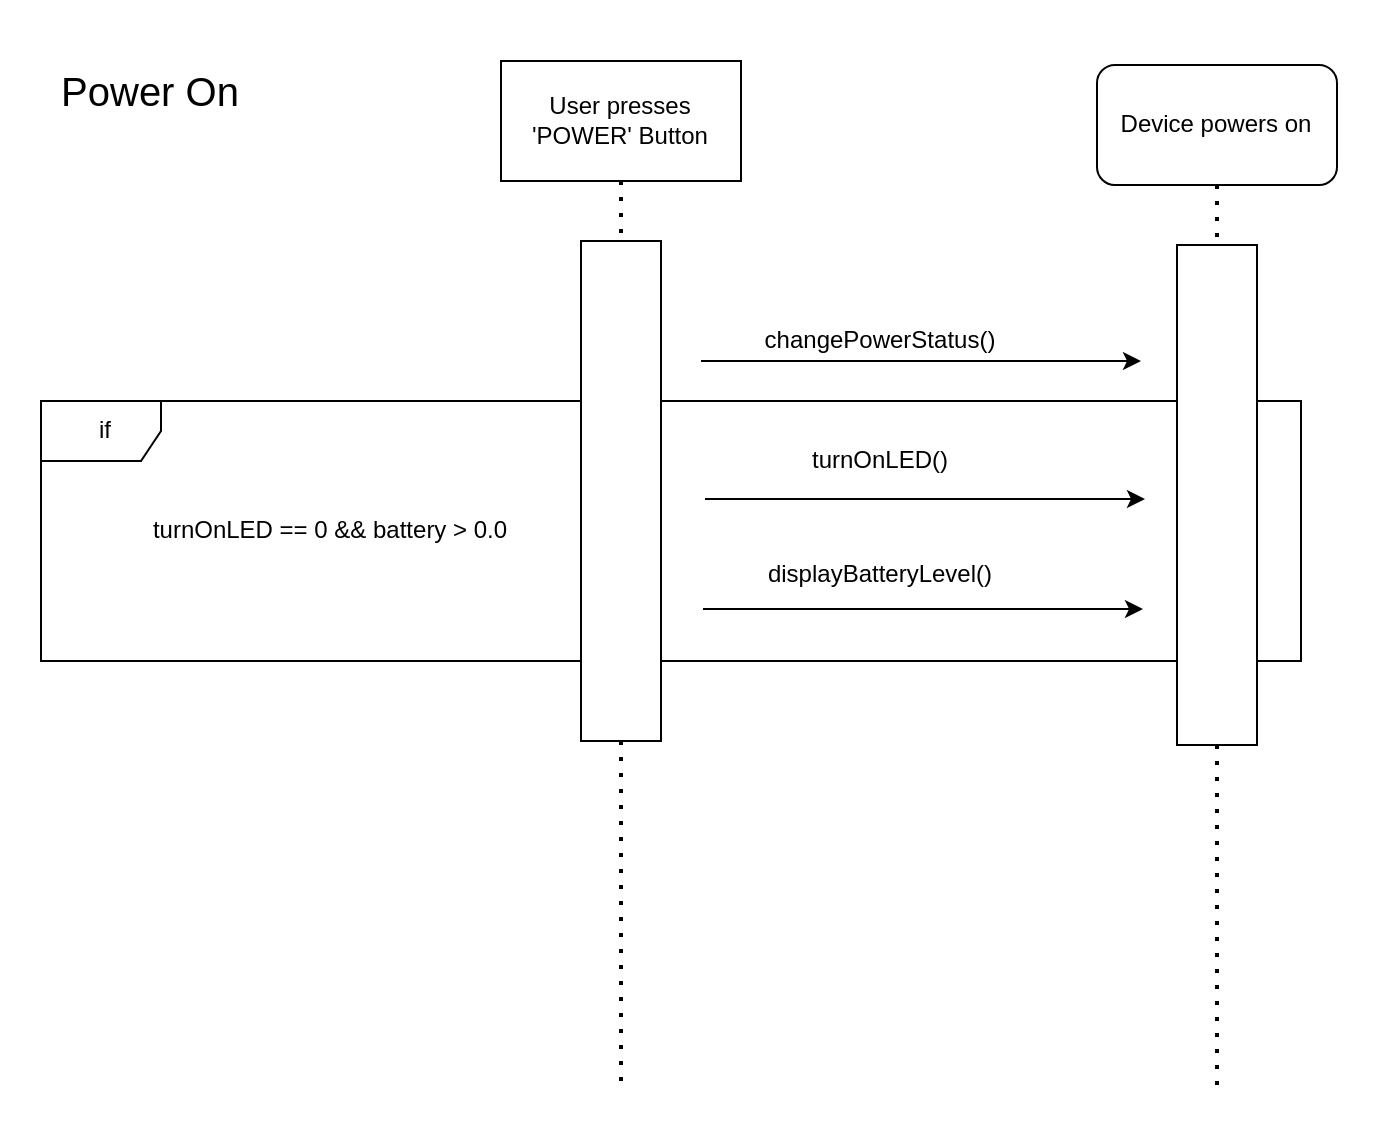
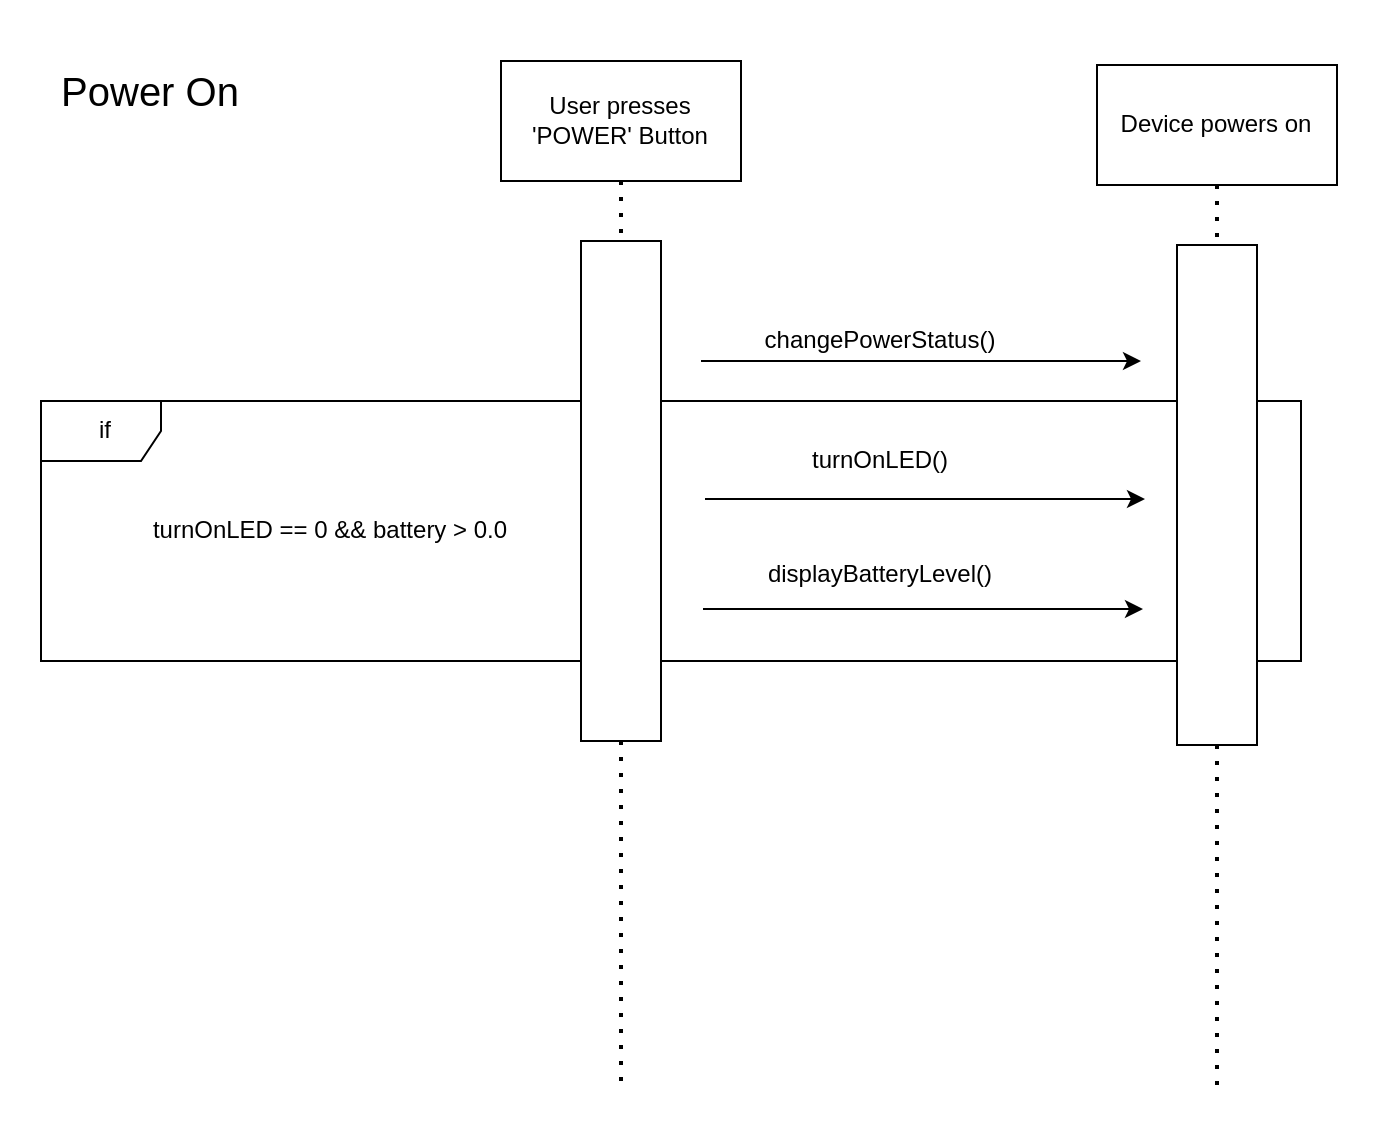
(1217, 125) -> (1217, 125)
